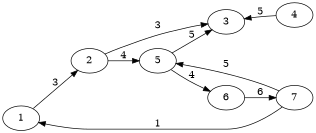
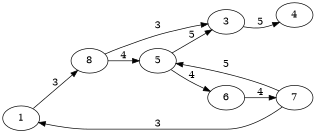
(264, 16) -> (258, 28)
(90, 61) -> (90, 61)
(260, 93) -> (260, 93)
(158, 124) -> (158, 124)
